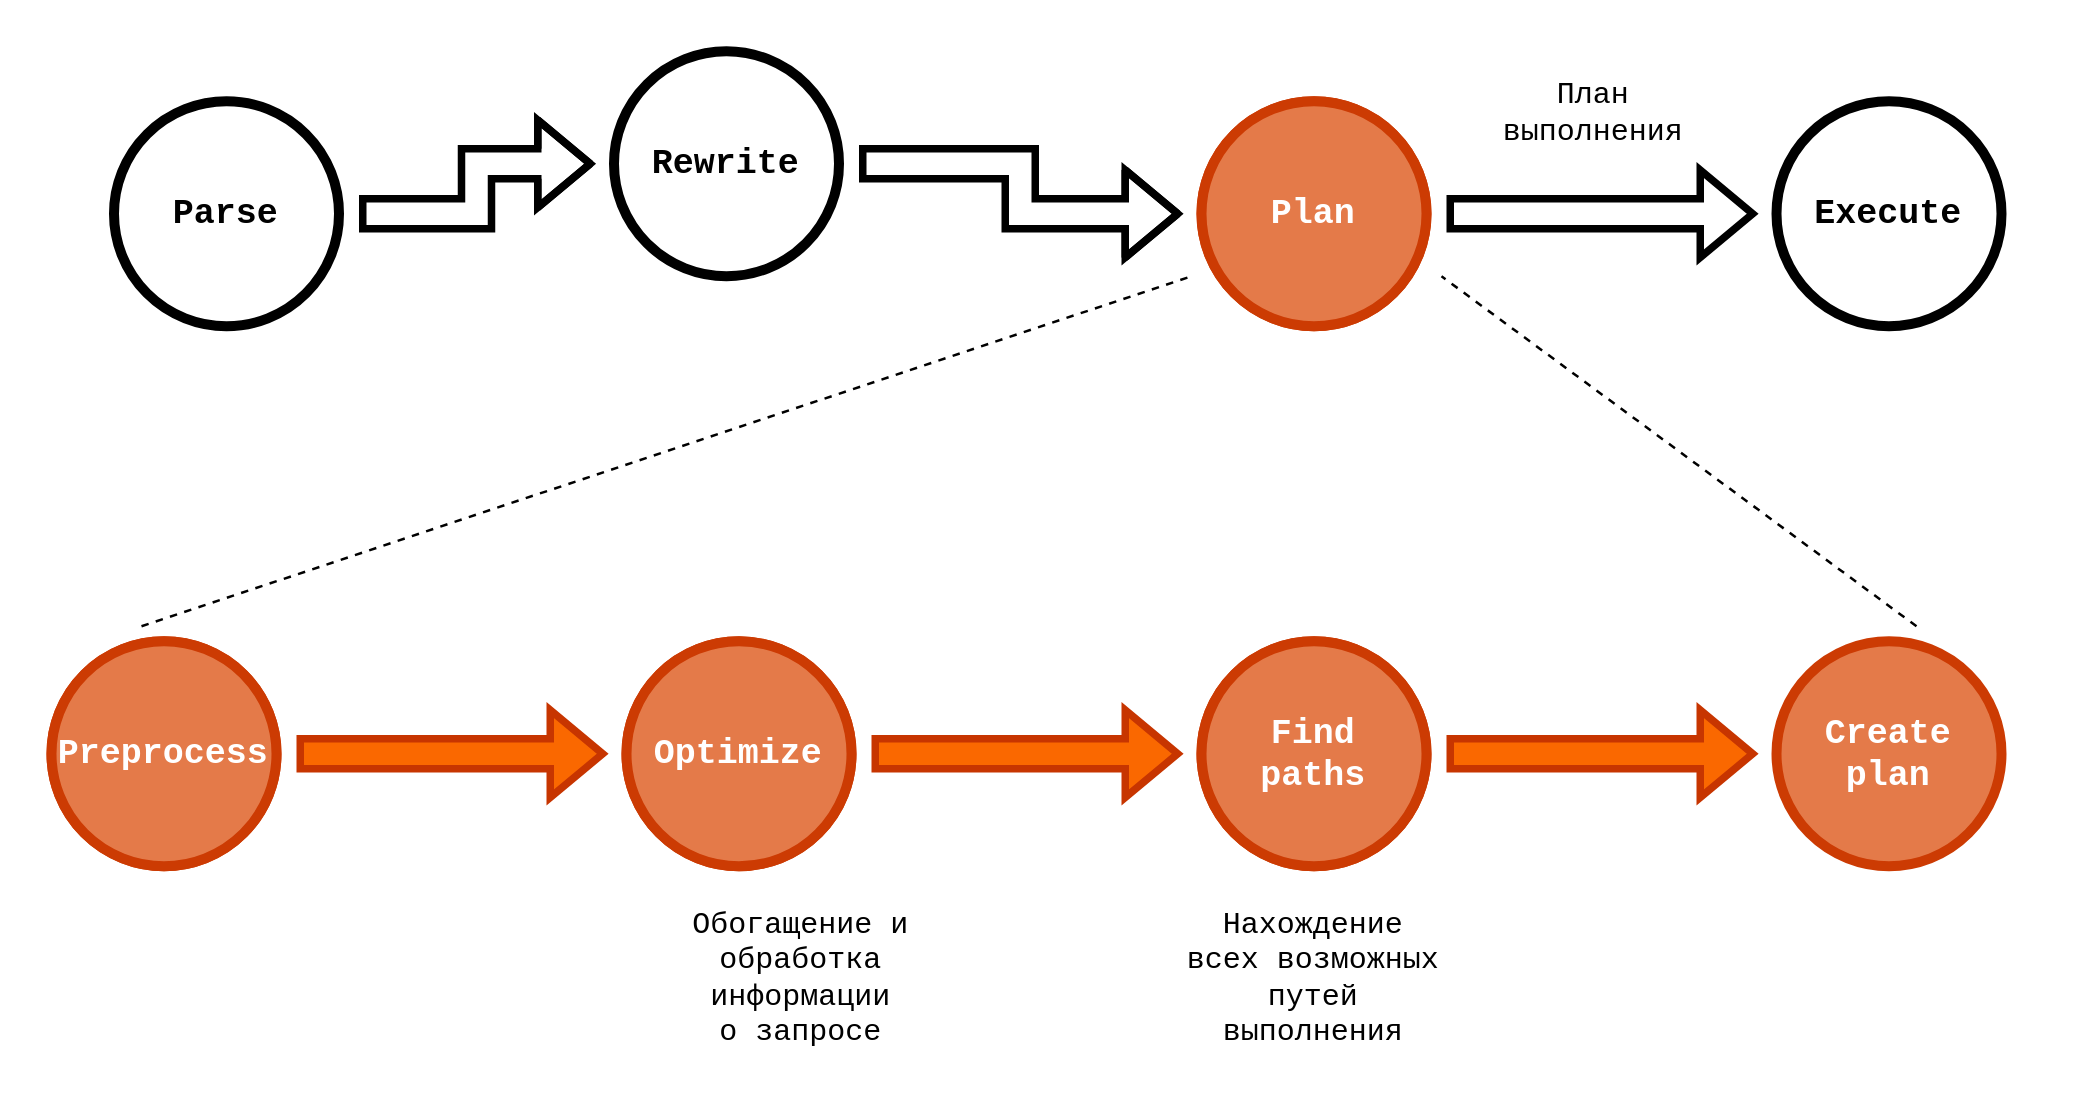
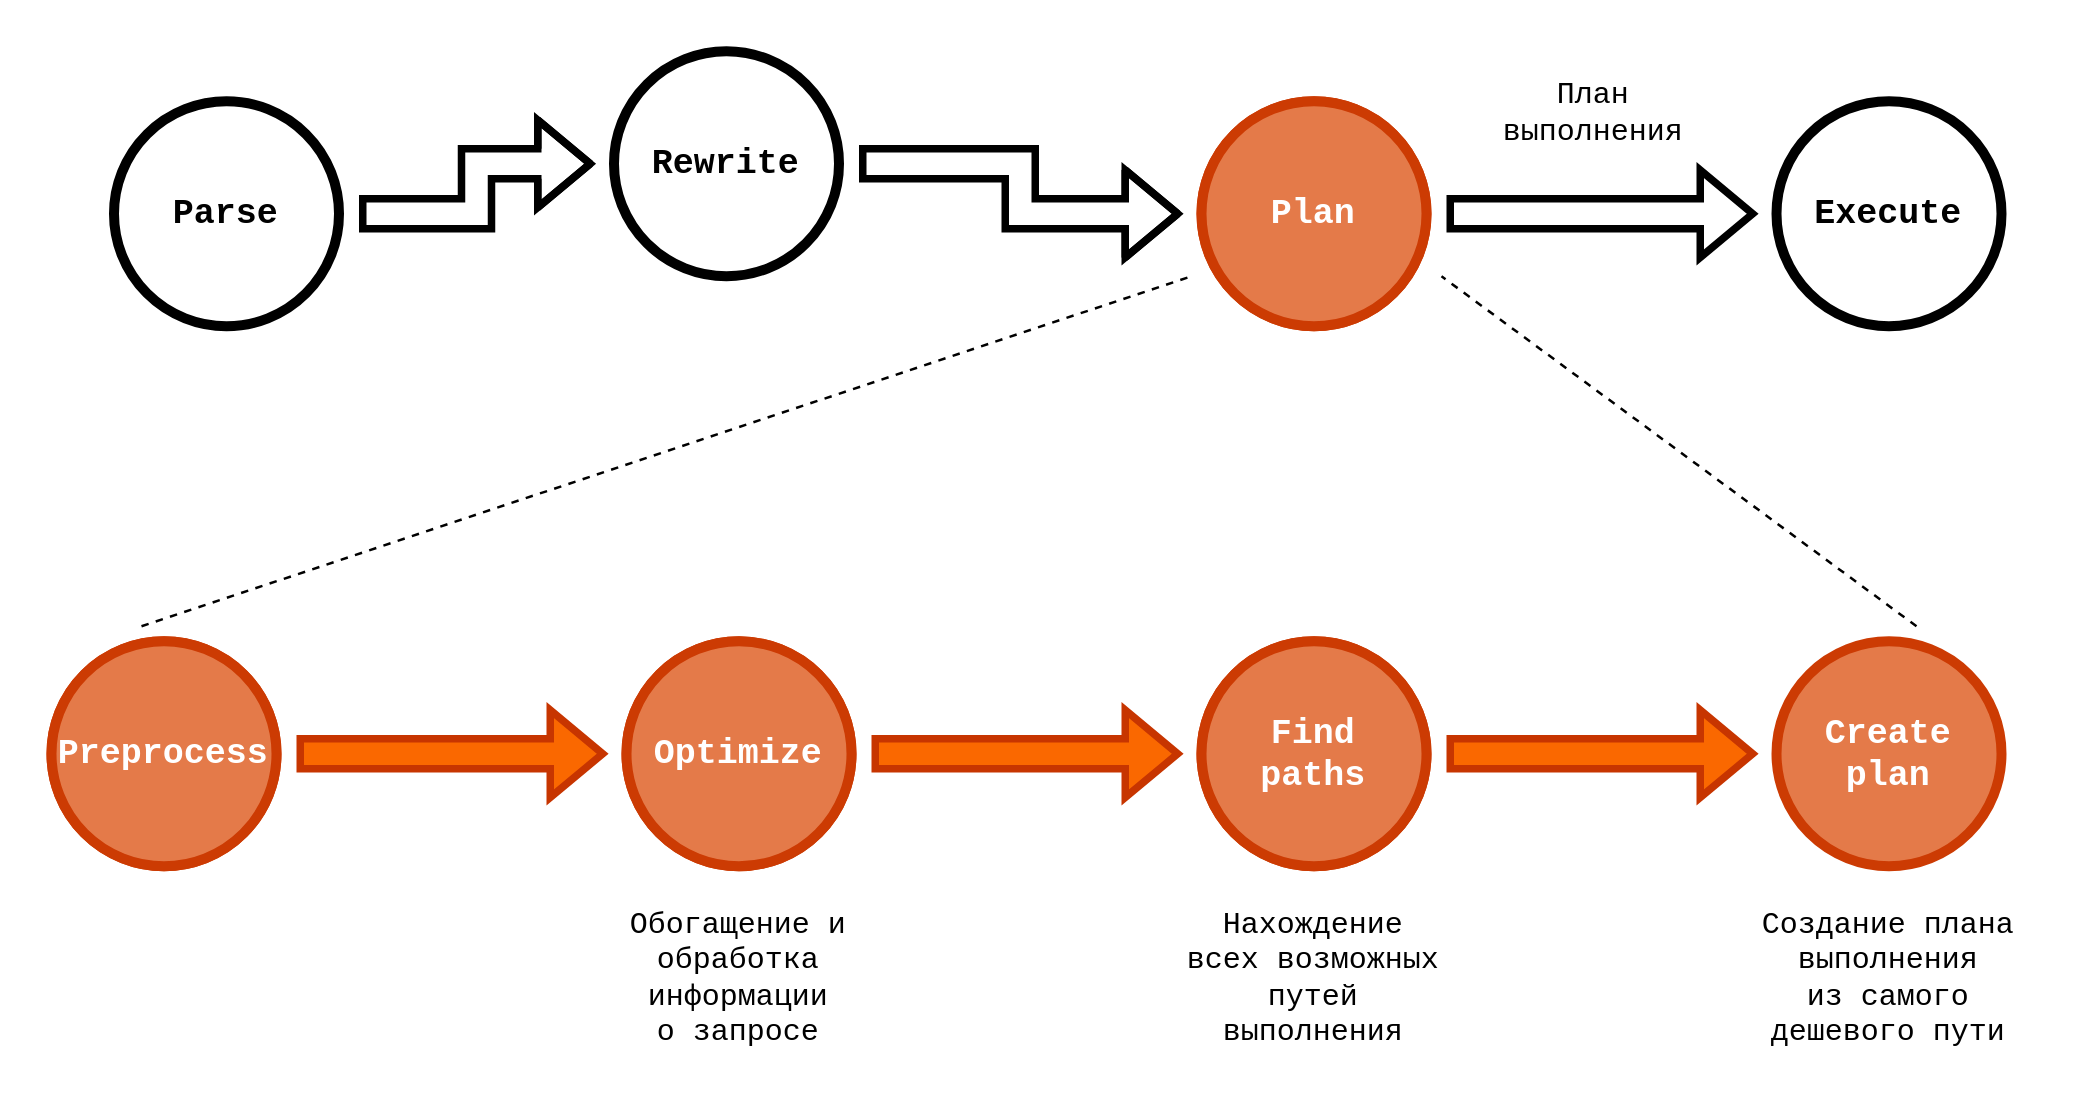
(801, 979) -> (739, 979)
none -> (1889, 979)
